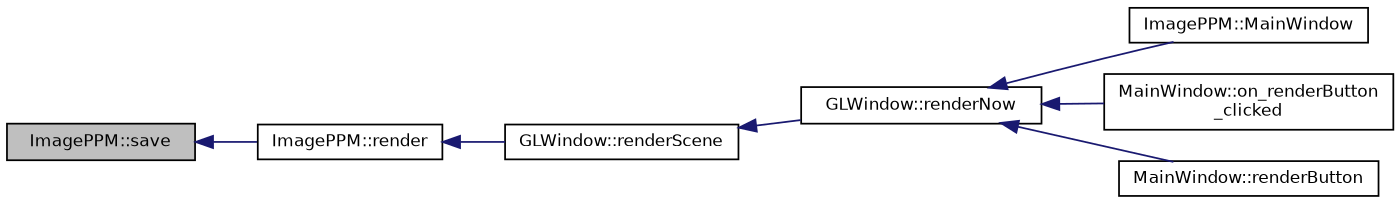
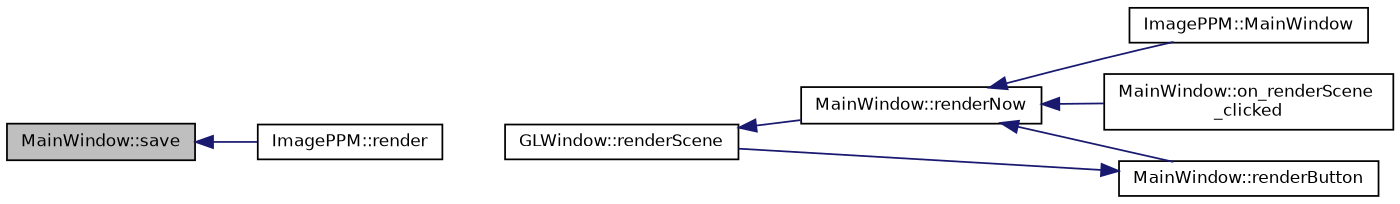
(1249, 102) -> (1249, 102)
(921, 105) -> (921, 105)
(101, 142) -> (101, 142)
(483, 142) -> (920, 159)
